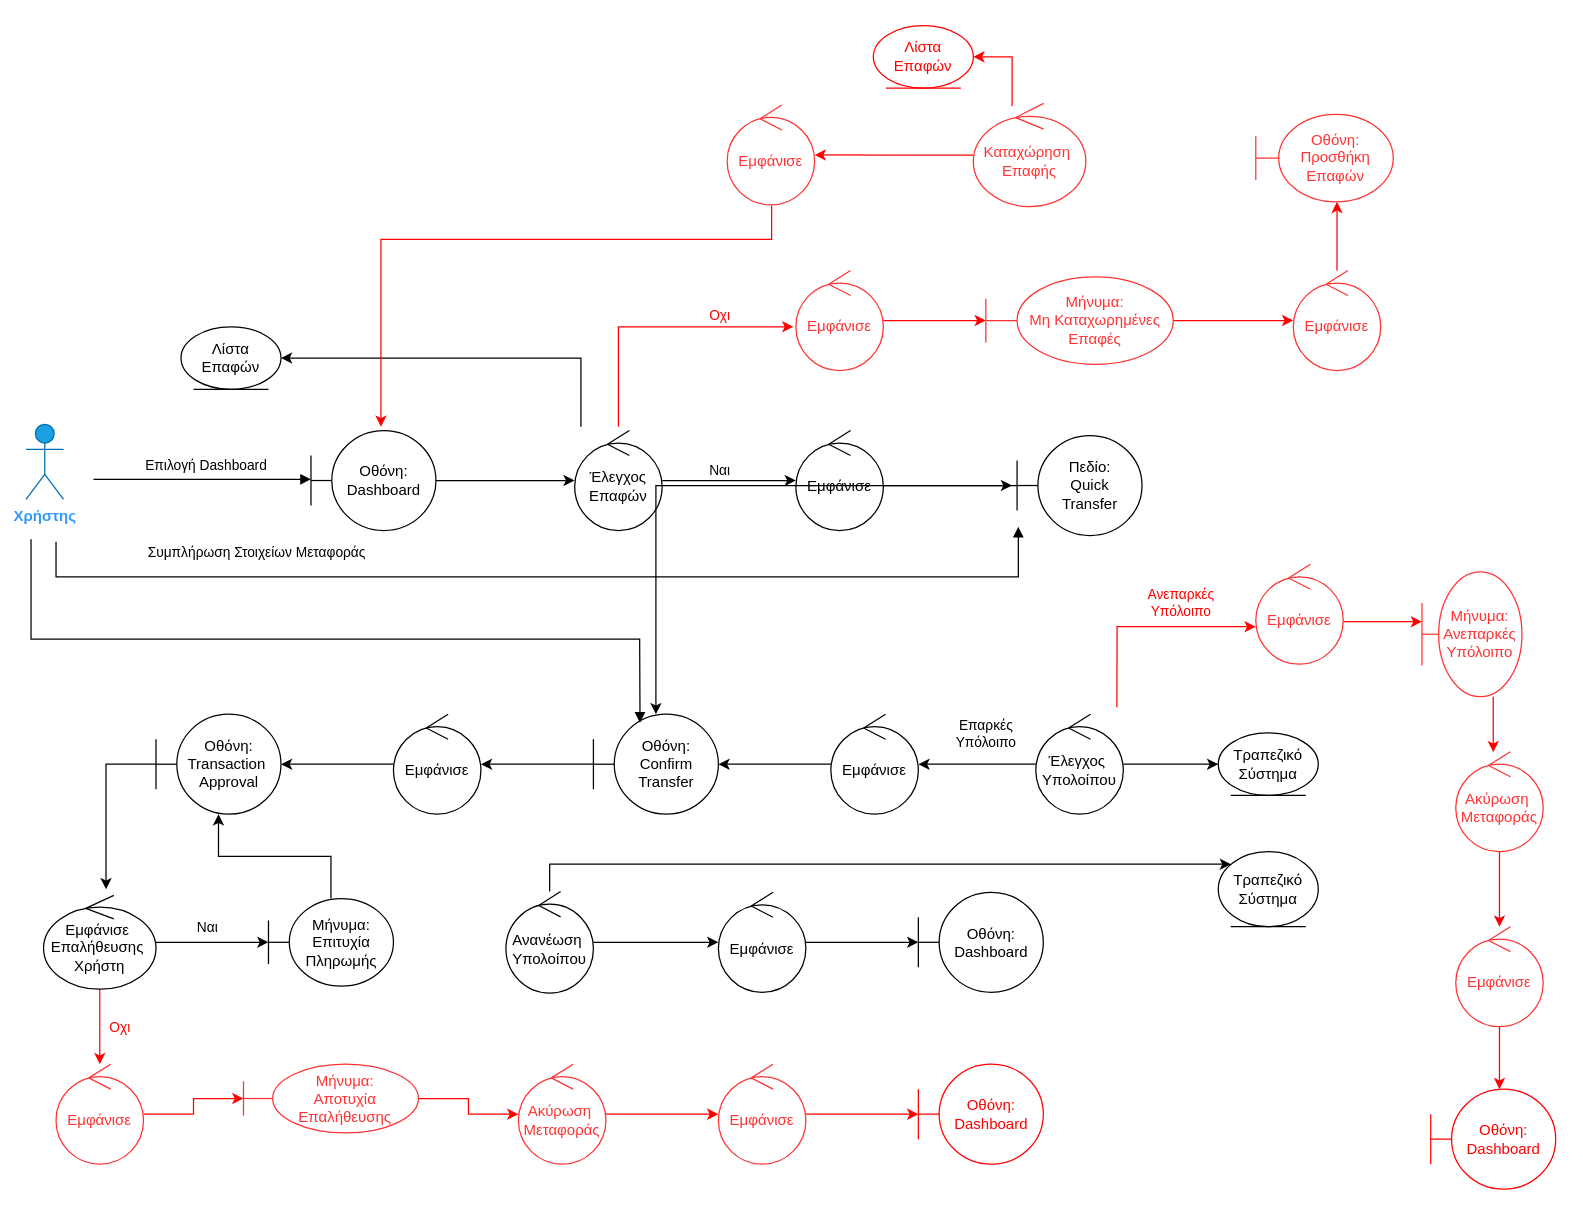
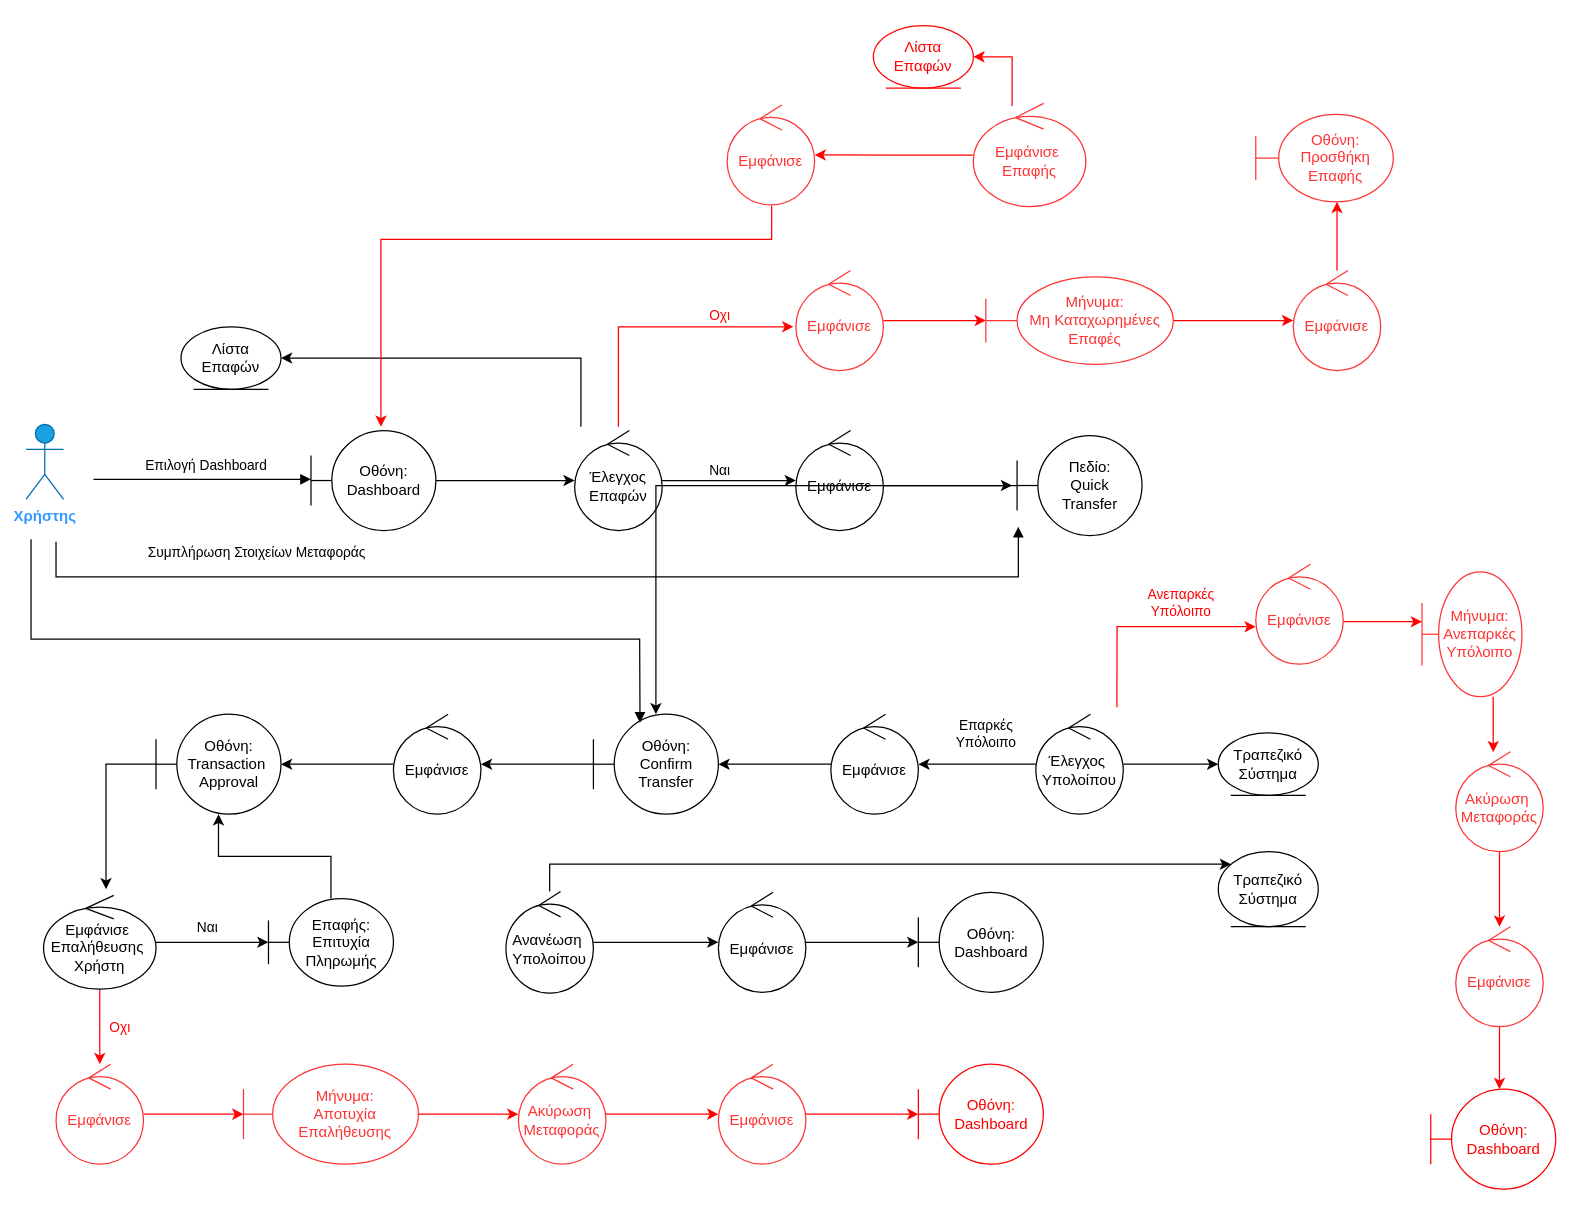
(1336, 158) -> (1336, 158)
(1029, 162) -> (1029, 162)
(341, 943) -> (341, 943)
(331, 1099) -> (331, 1114)
